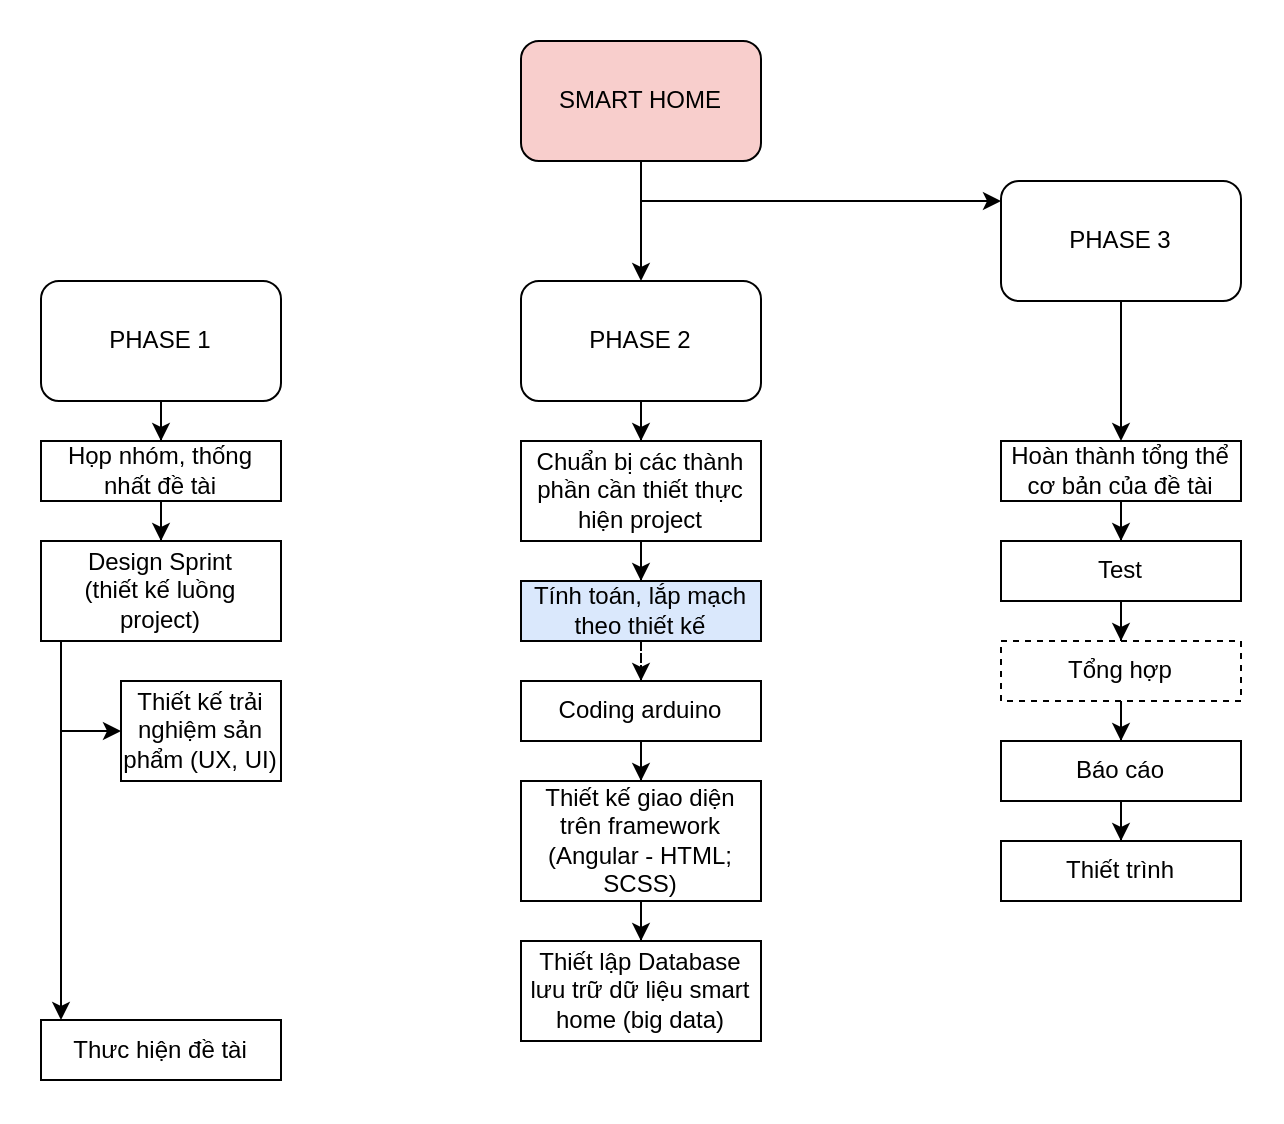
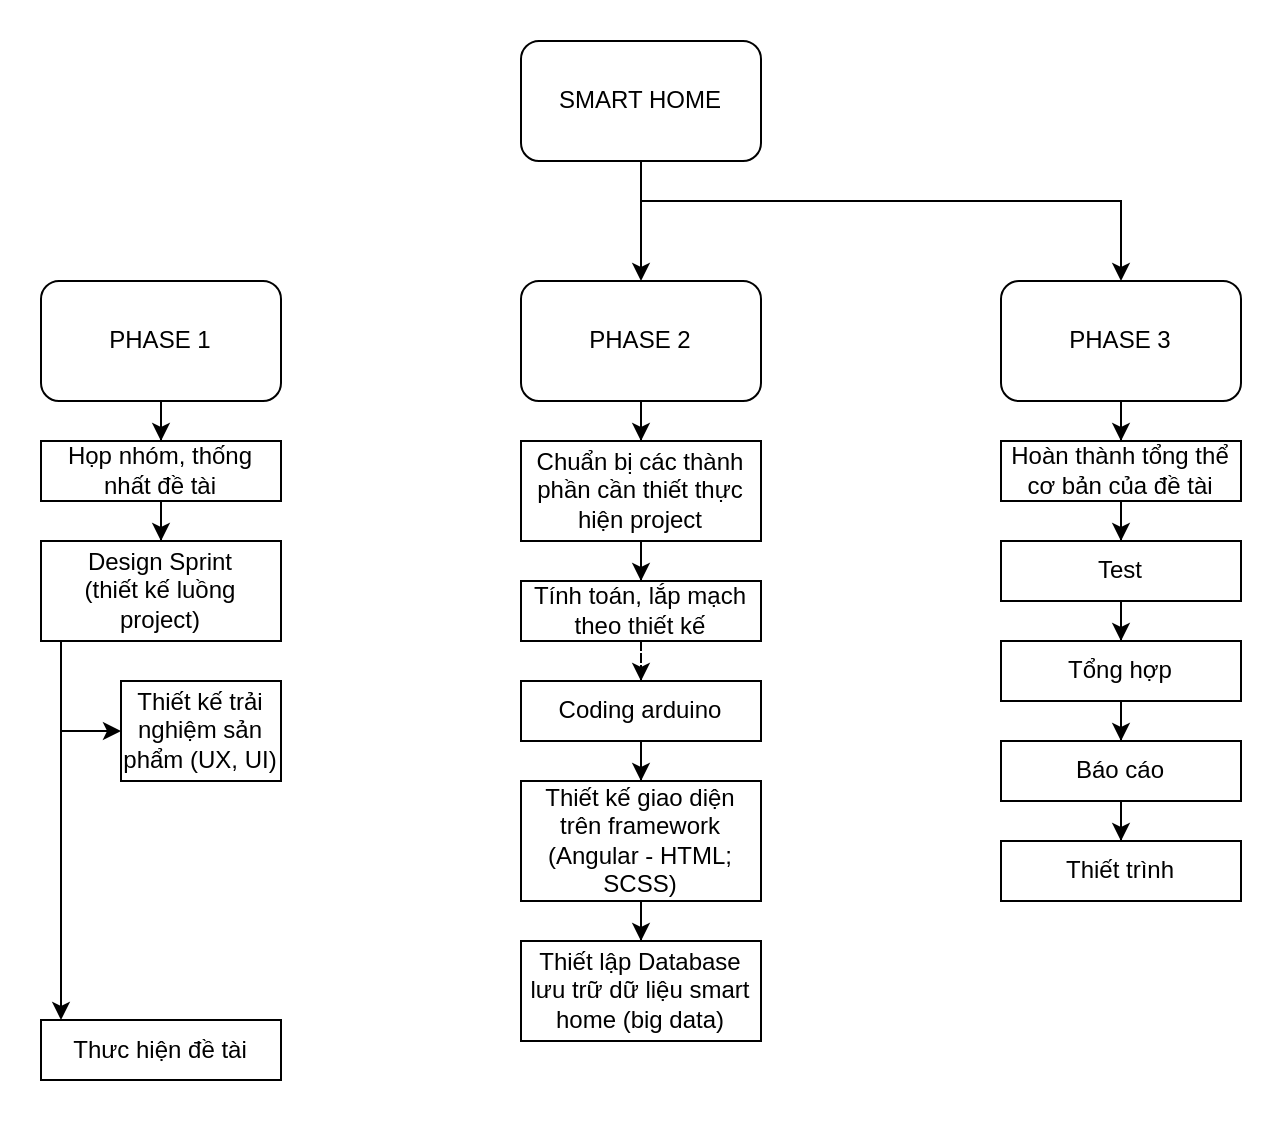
(641, 101) -> (641, 101)
(1121, 241) -> (1121, 341)
(641, 611) -> (641, 611)
(1121, 671) -> (1121, 671)
